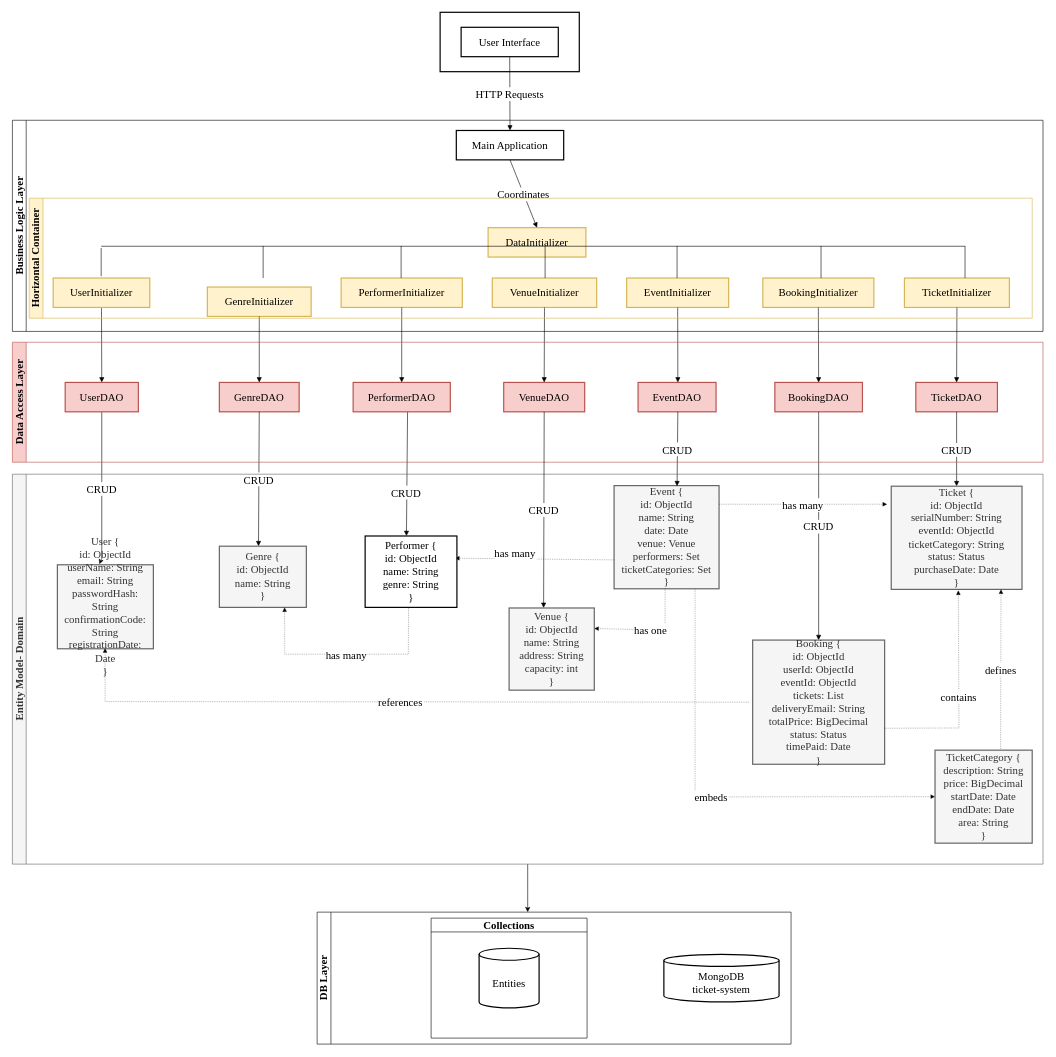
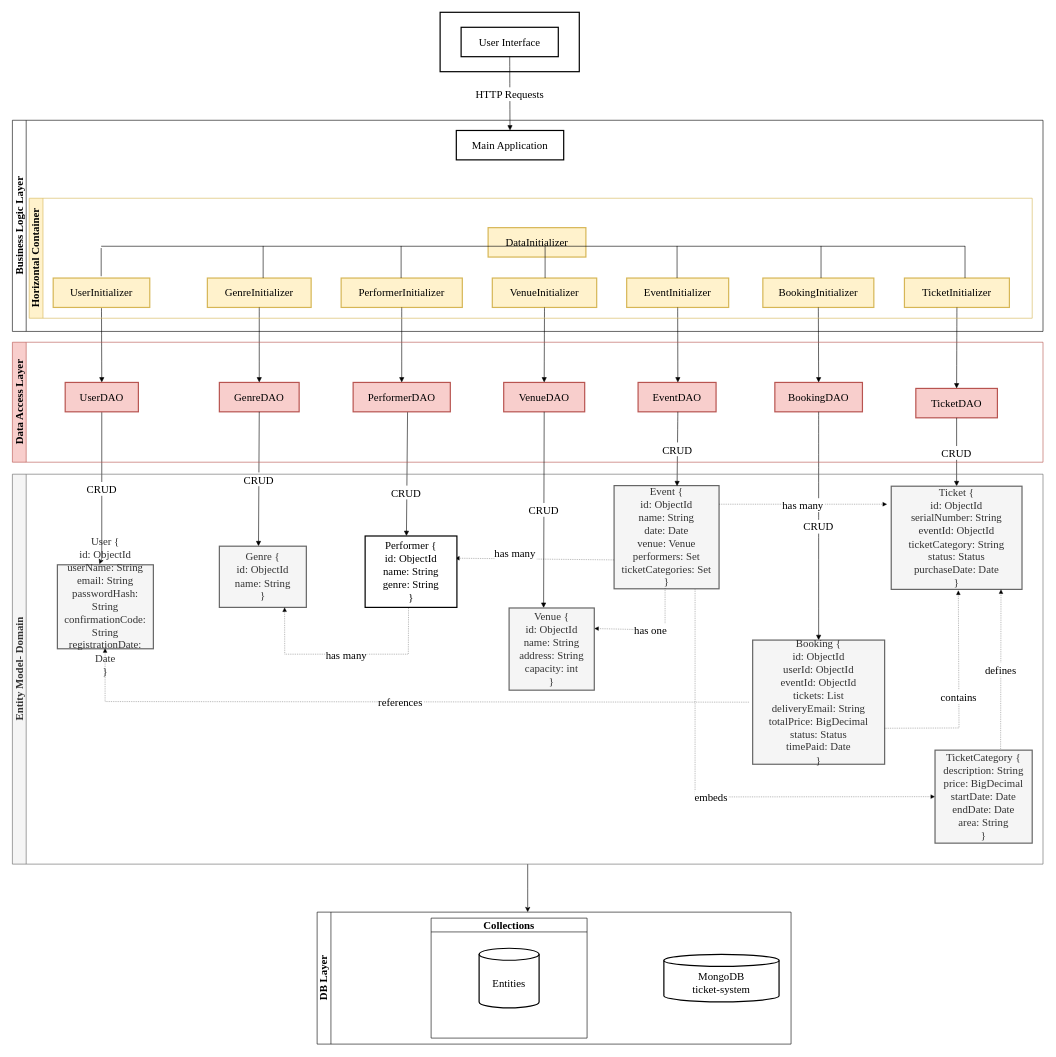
(523, 192) -> none
(259, 302) -> (259, 293)
(957, 397) -> (957, 403)
